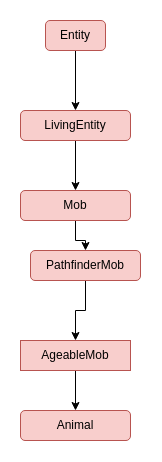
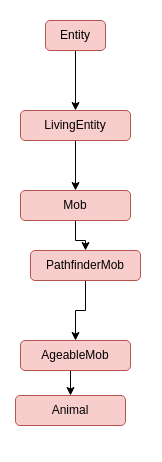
(76, 356) -> (76, 356)
(76, 426) -> (71, 411)
